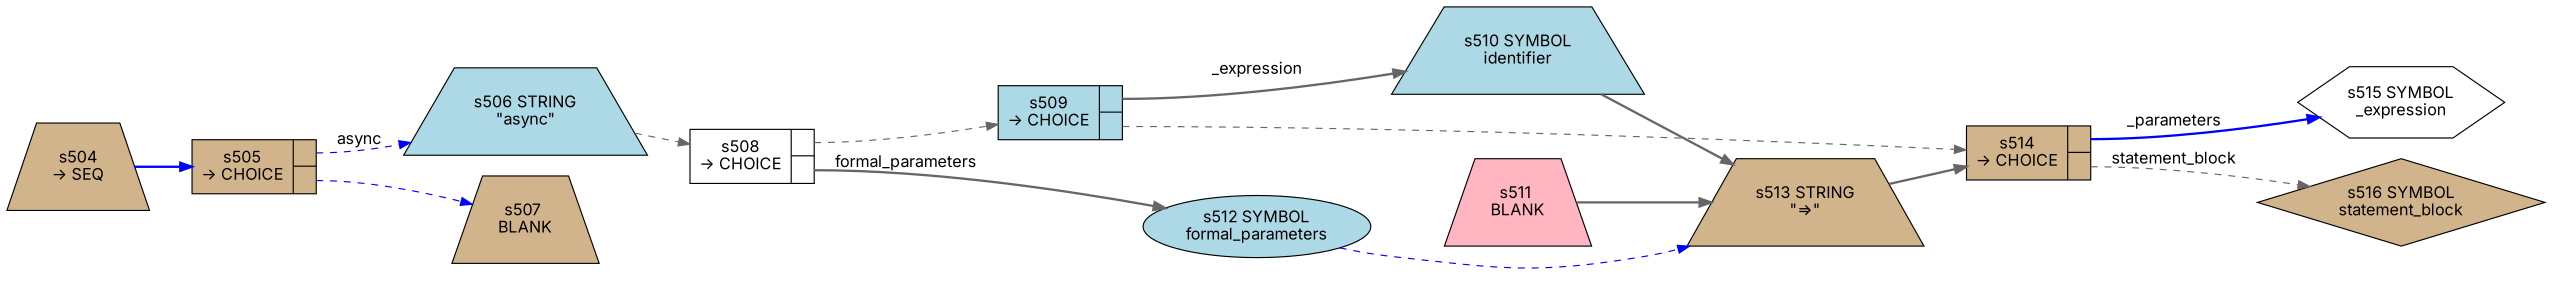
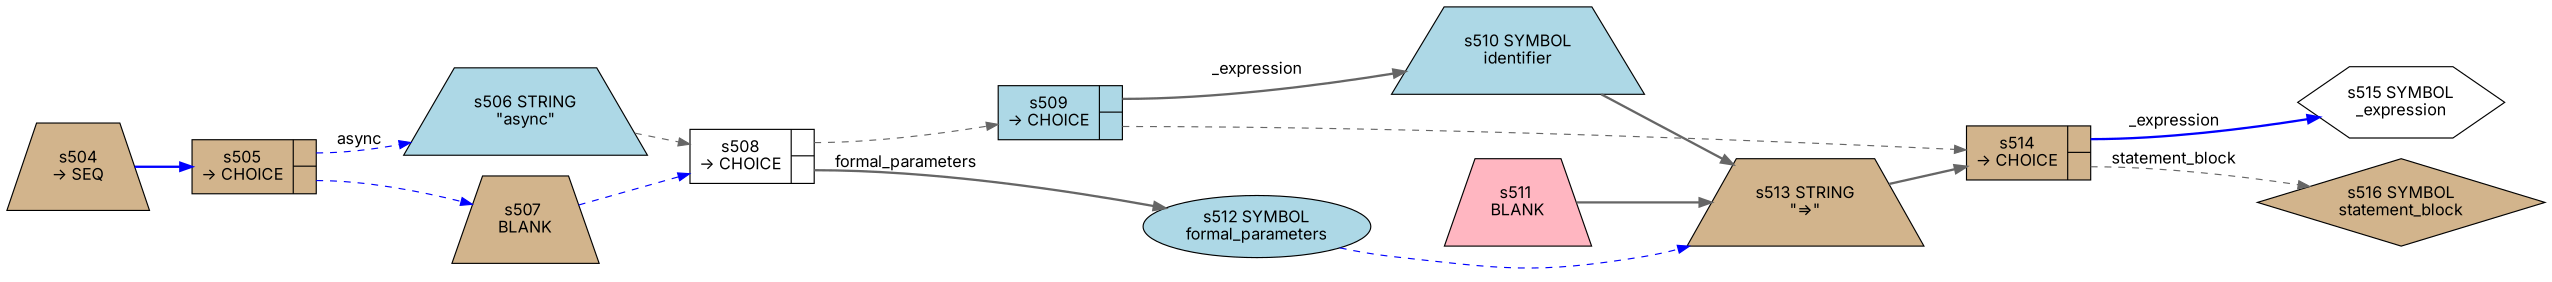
(2174, 121) -> (2174, 121)
none -> (629, 191)
